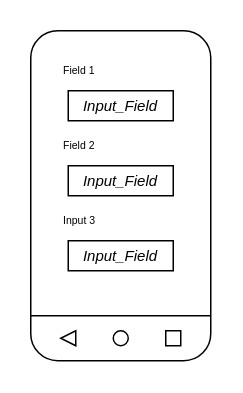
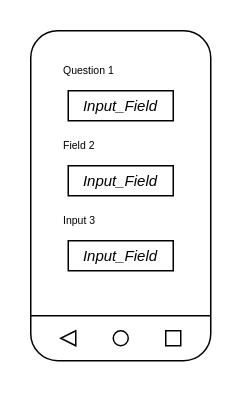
(92, 68) -> (107, 68)
